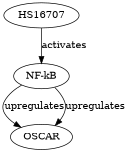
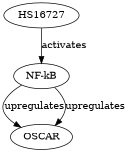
(41, 15) -> (41, 15)
